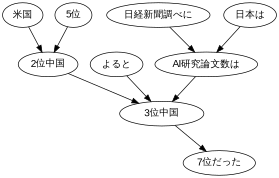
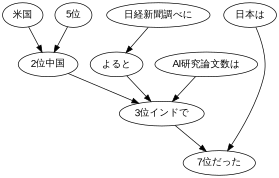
(180, 37) -> (139, 37)
(231, 37) -> (260, 89)
(162, 114) -> (162, 114)
